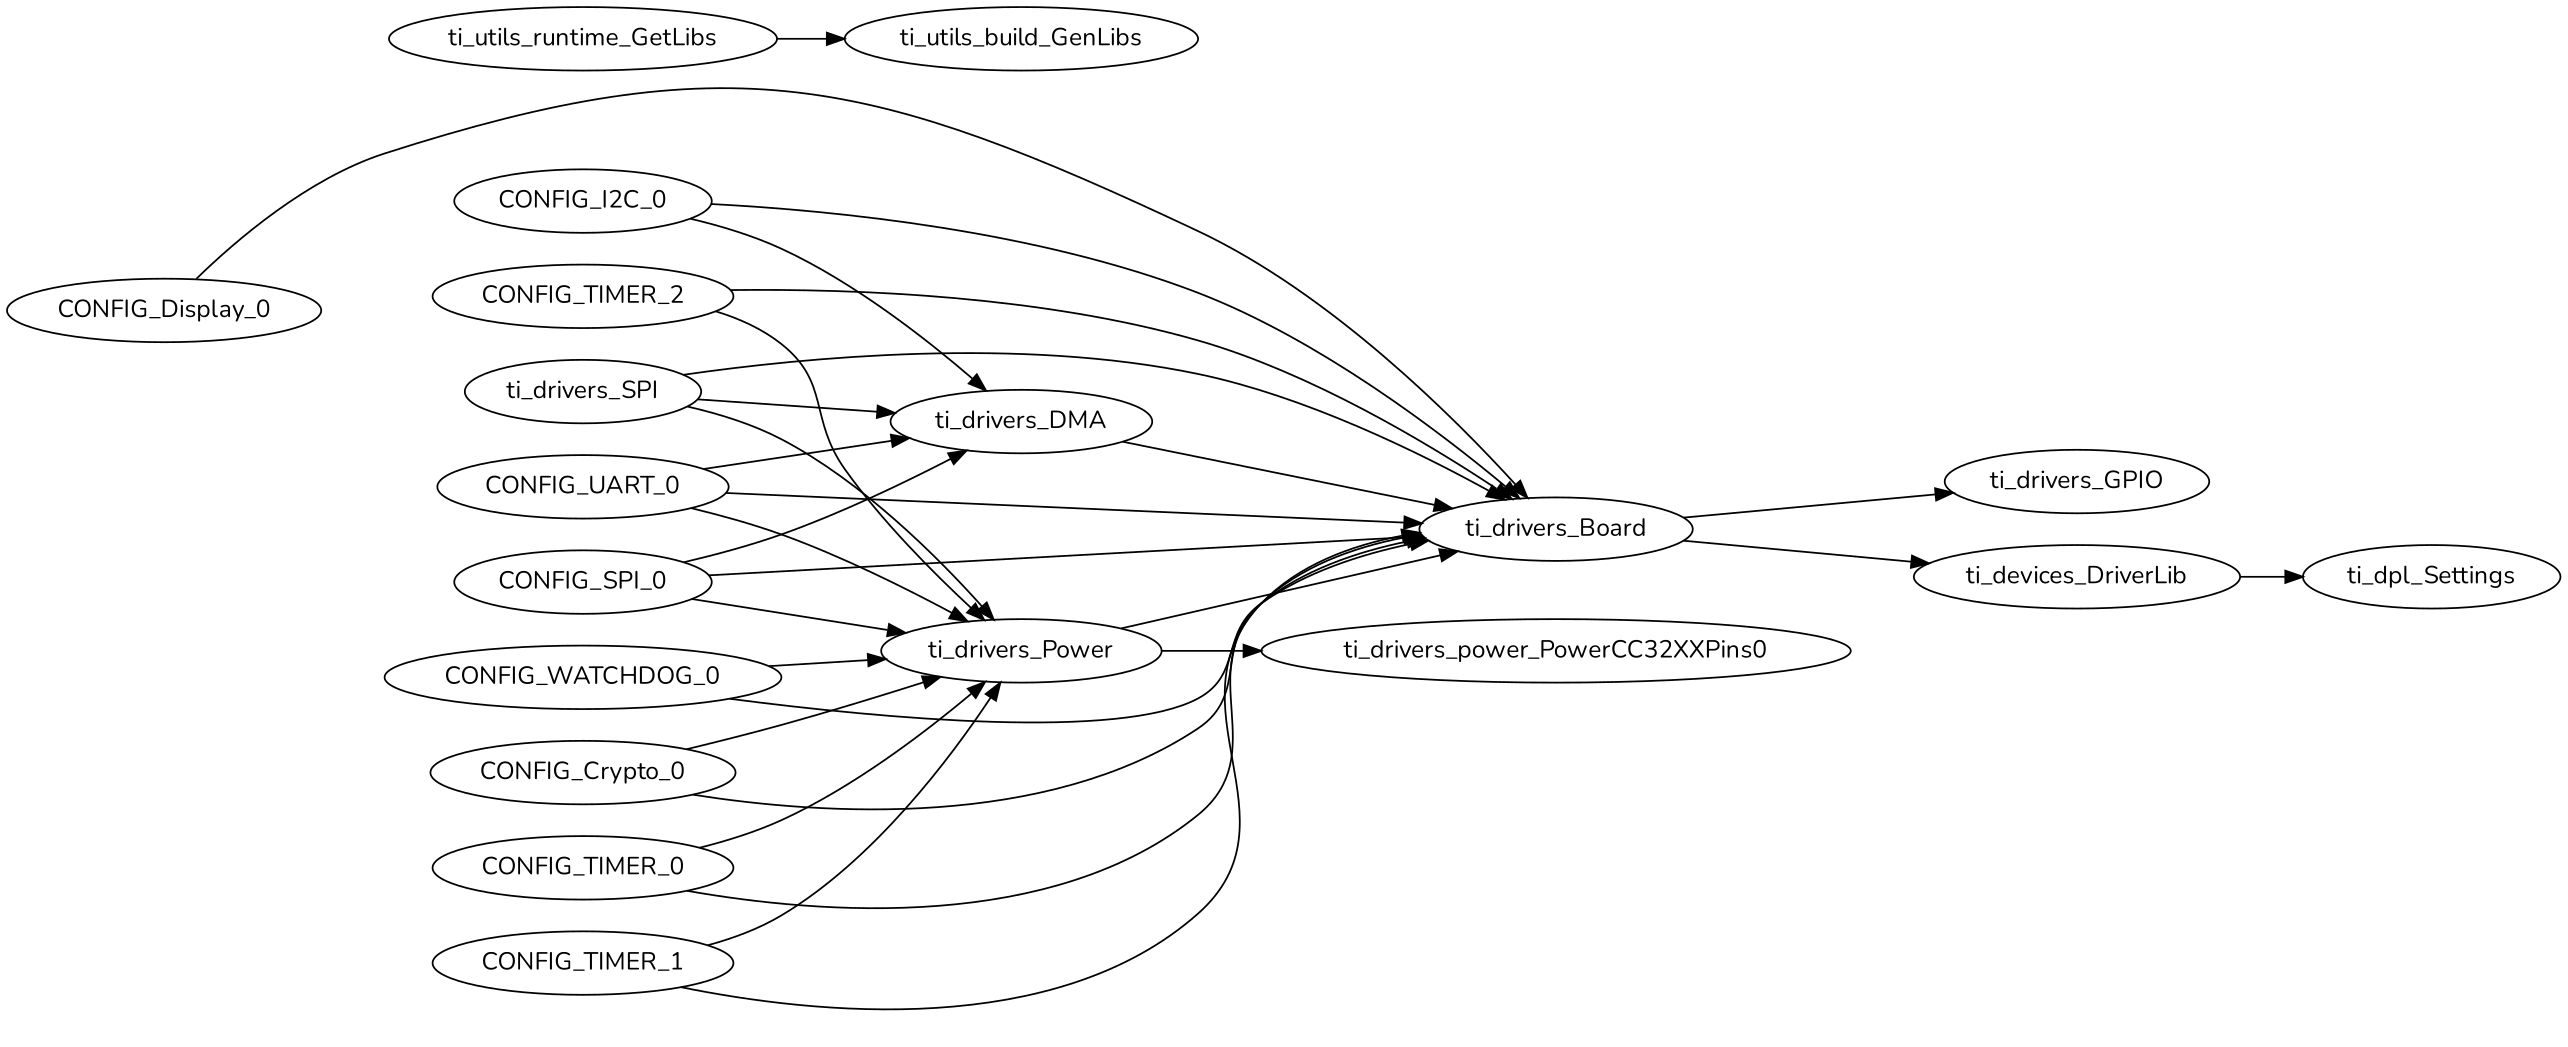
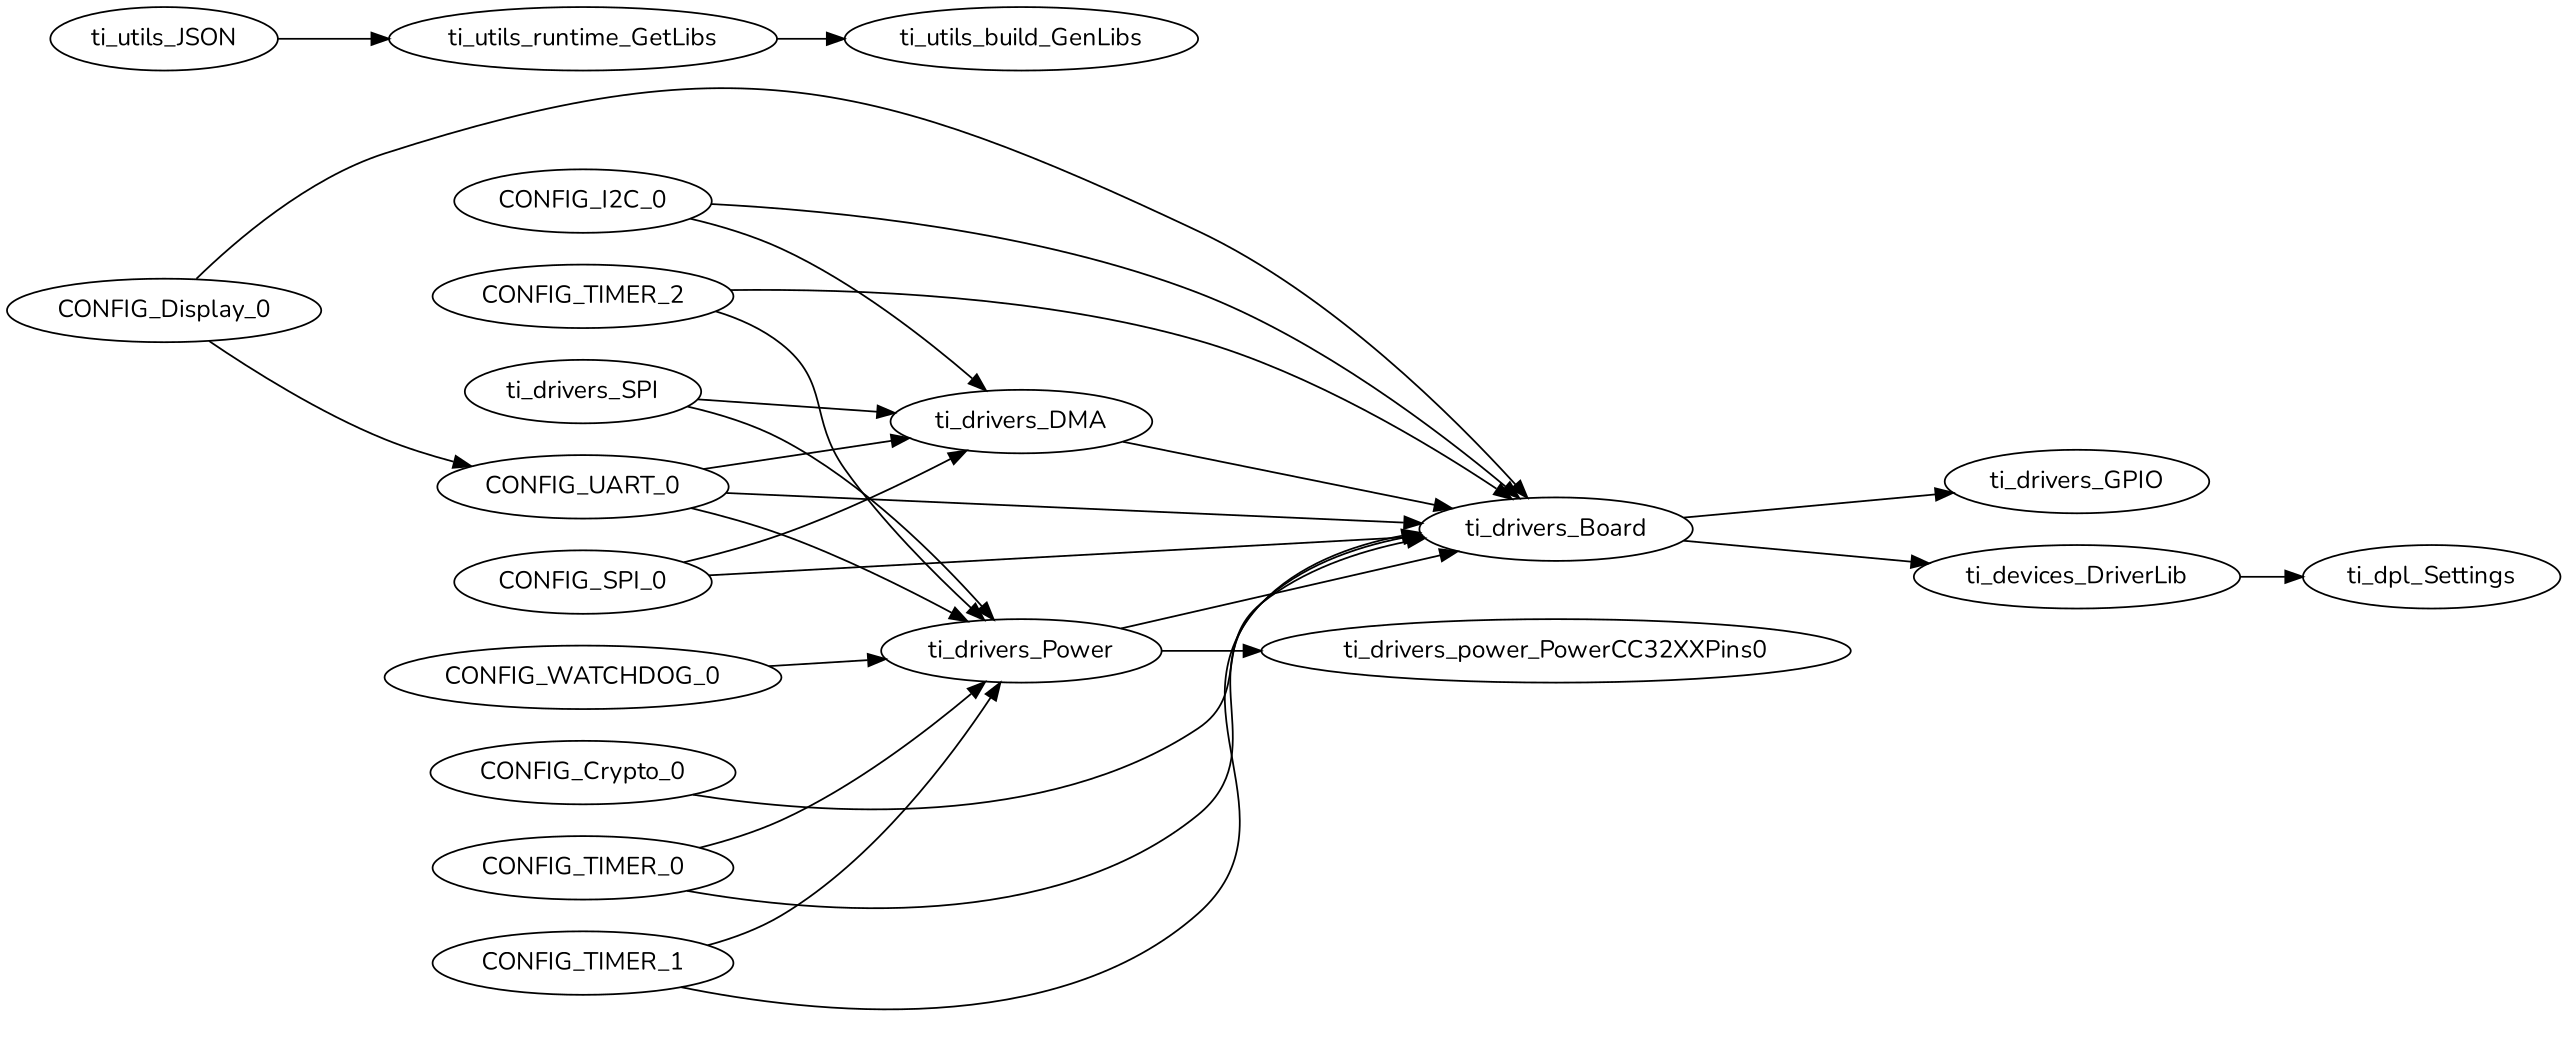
none -> (164, 39)
(1098, 360) -> none
none -> (326, 412)
(789, 614) -> none
(800, 720) -> none
(1104, 720) -> none
